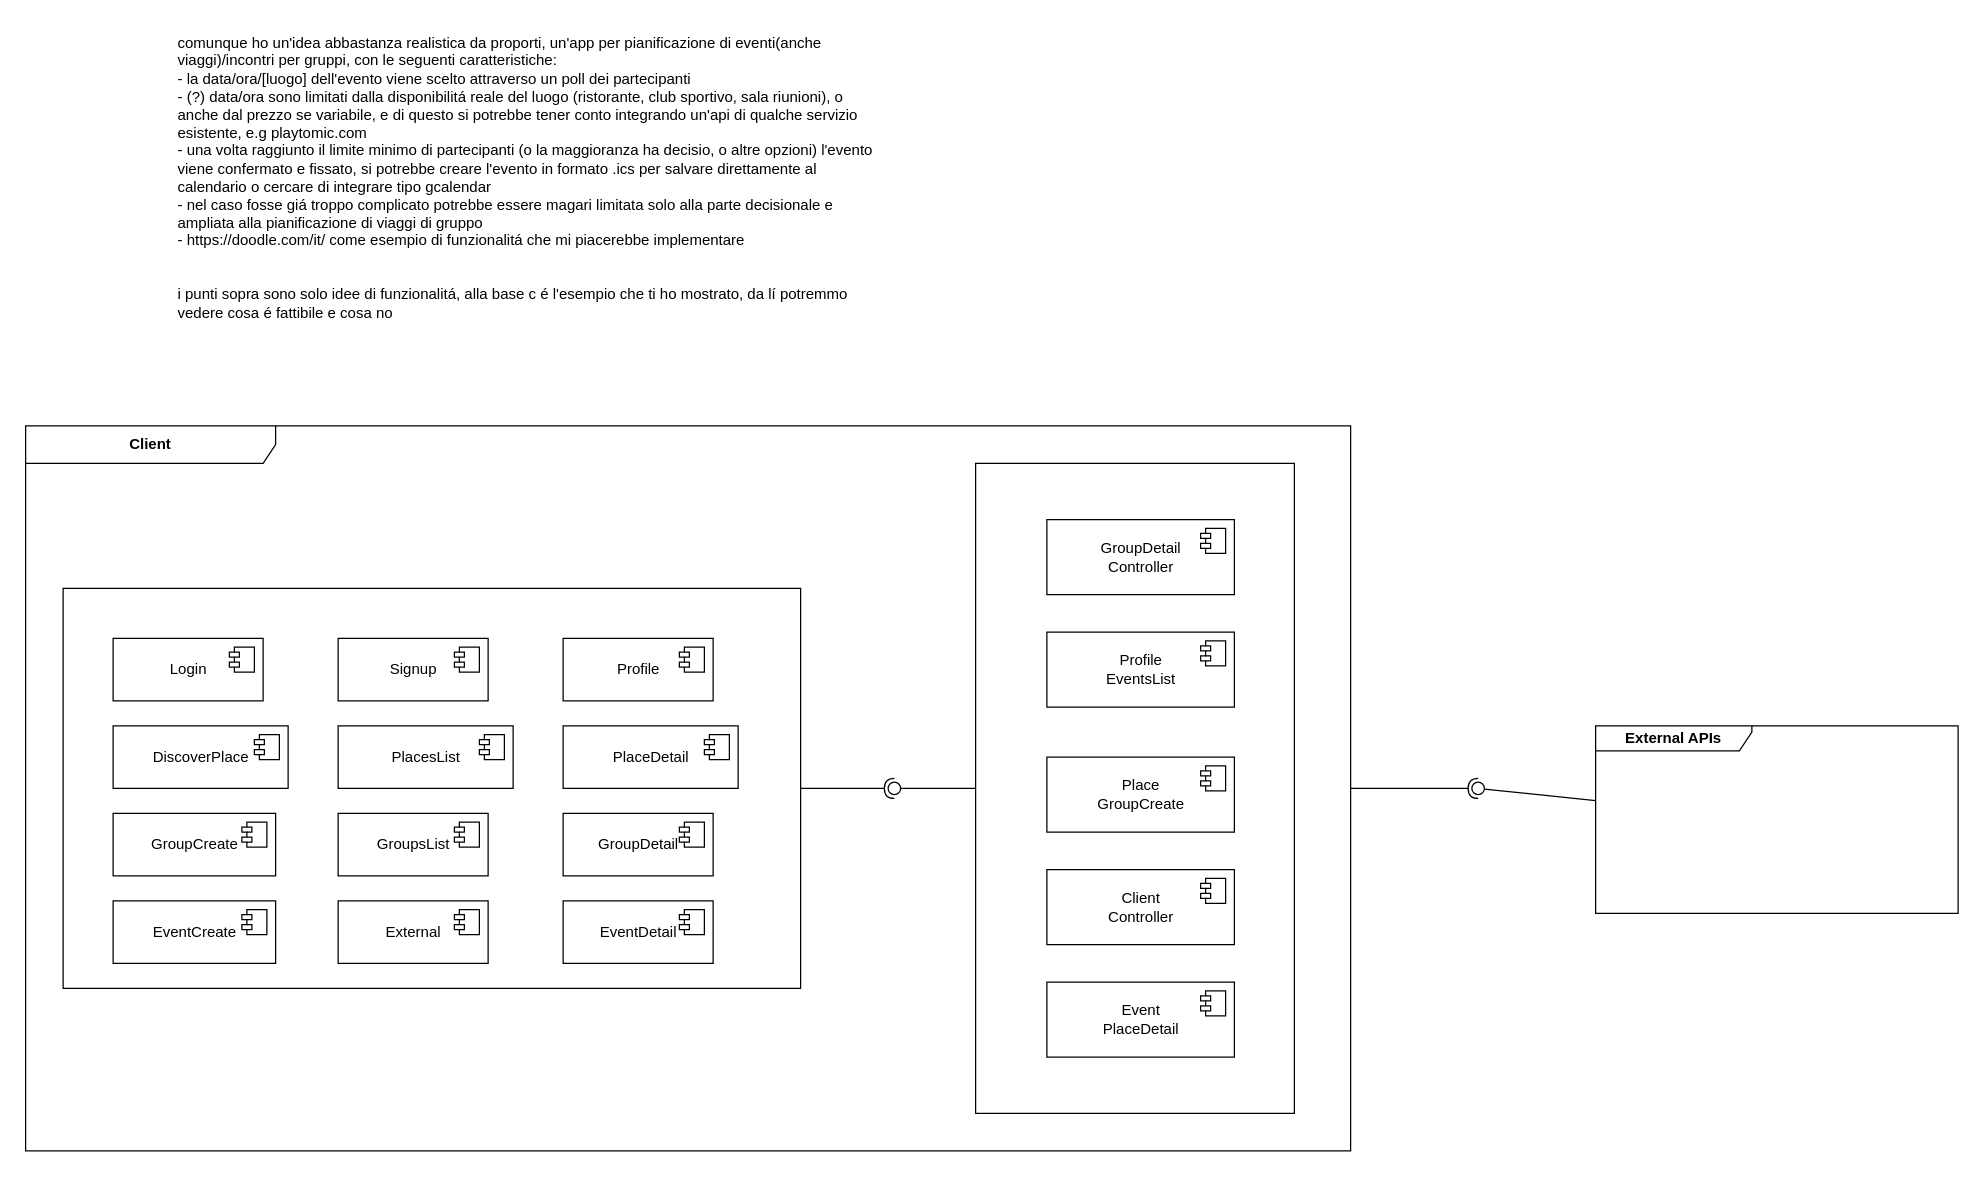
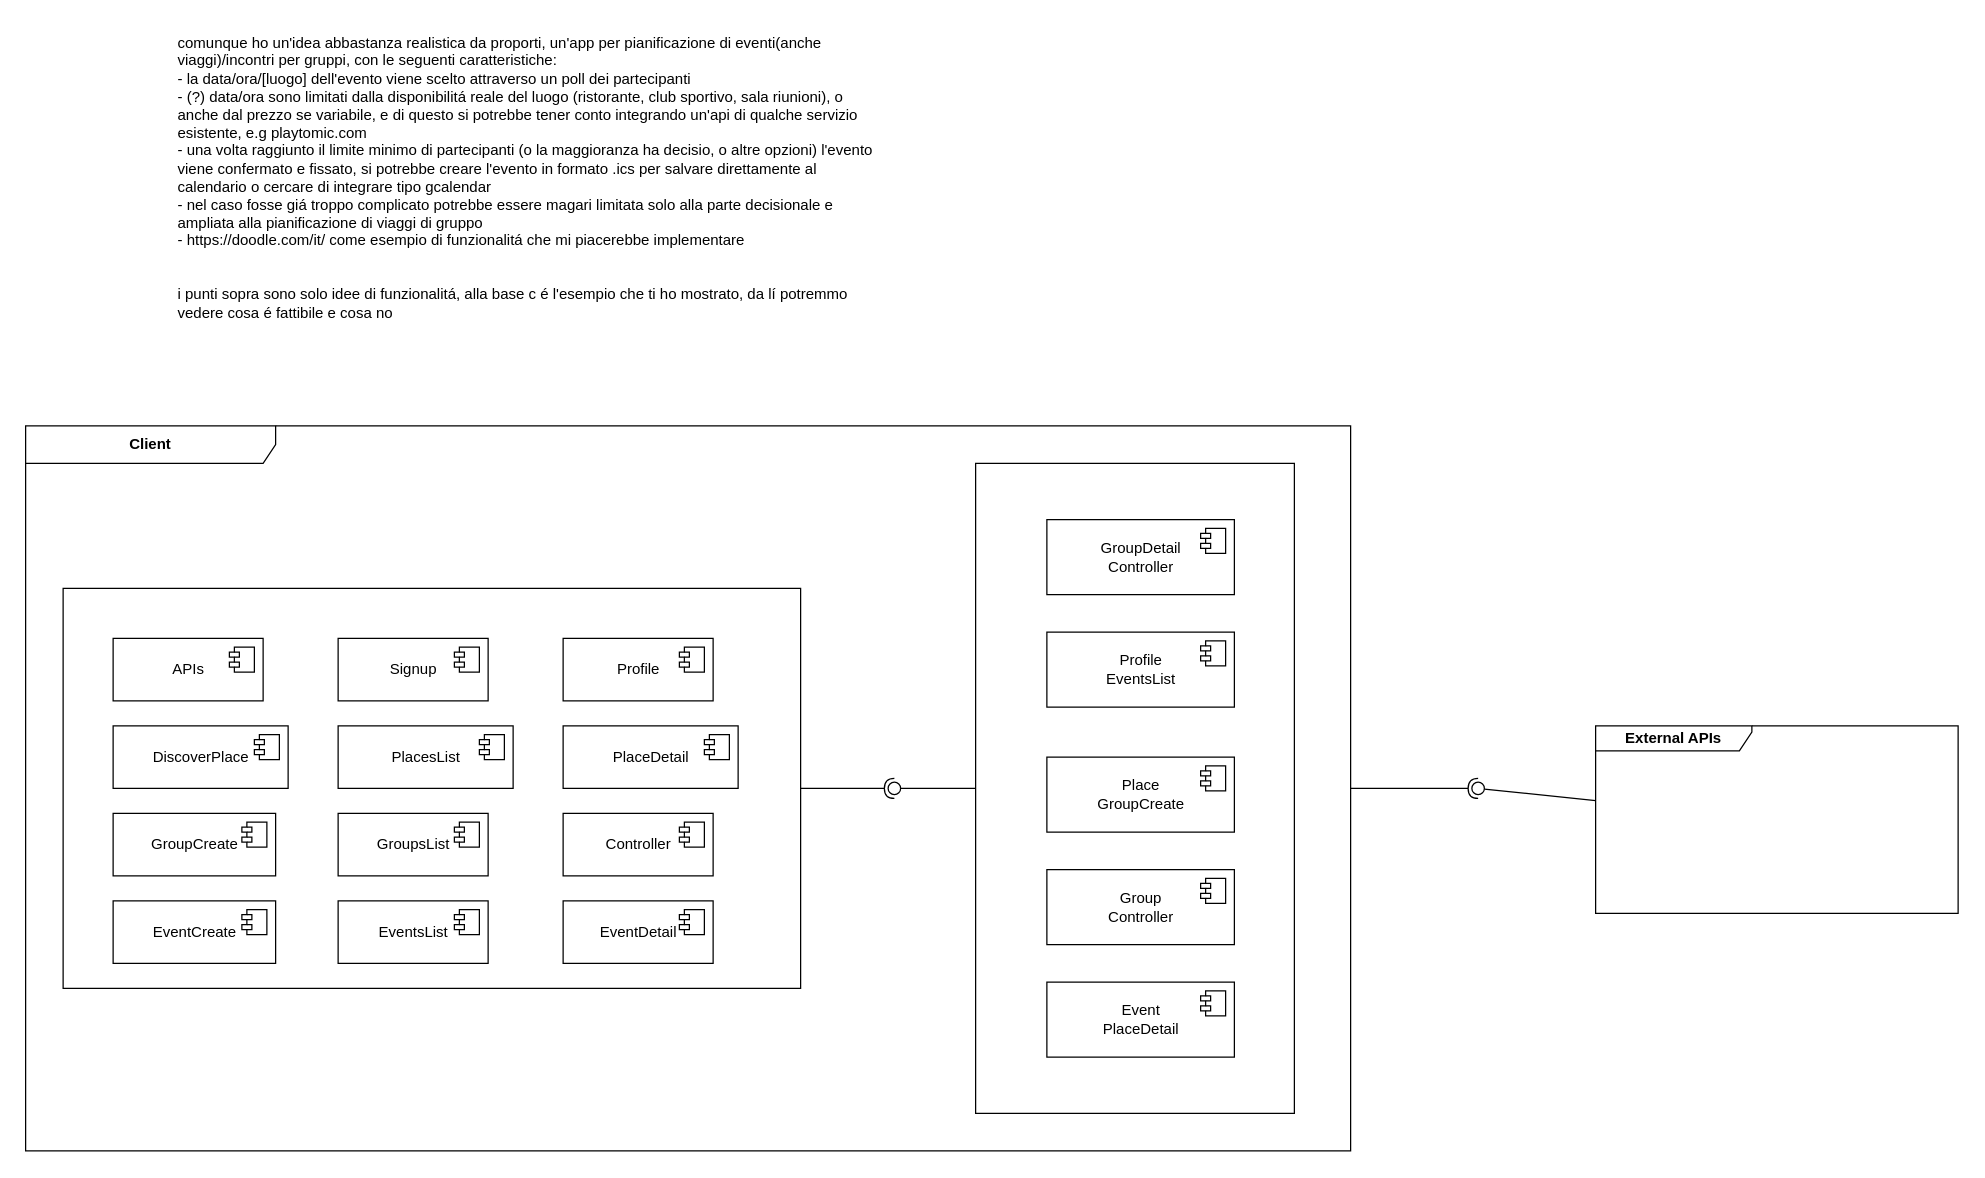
(189, 669) -> (189, 669)
(639, 844) -> (639, 844)
(1141, 907) -> (1141, 907)
(414, 932) -> (414, 932)
